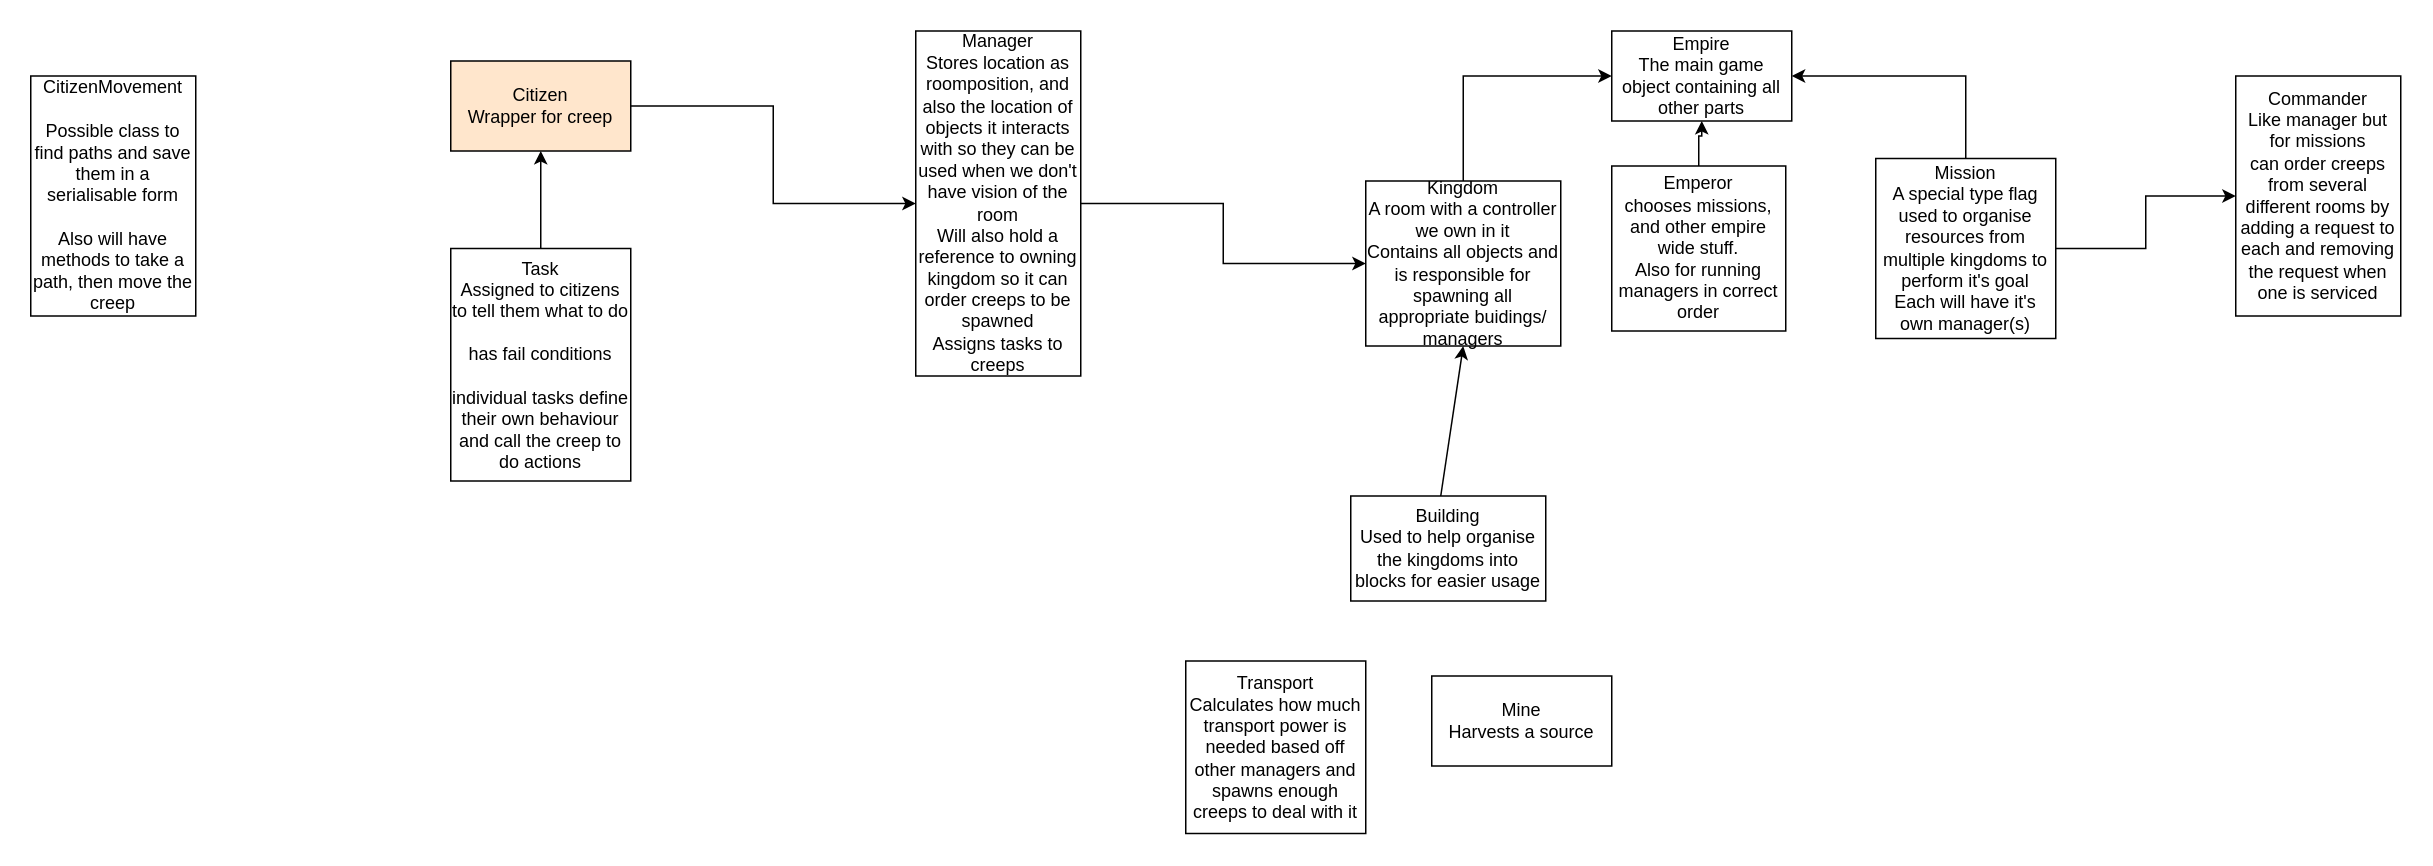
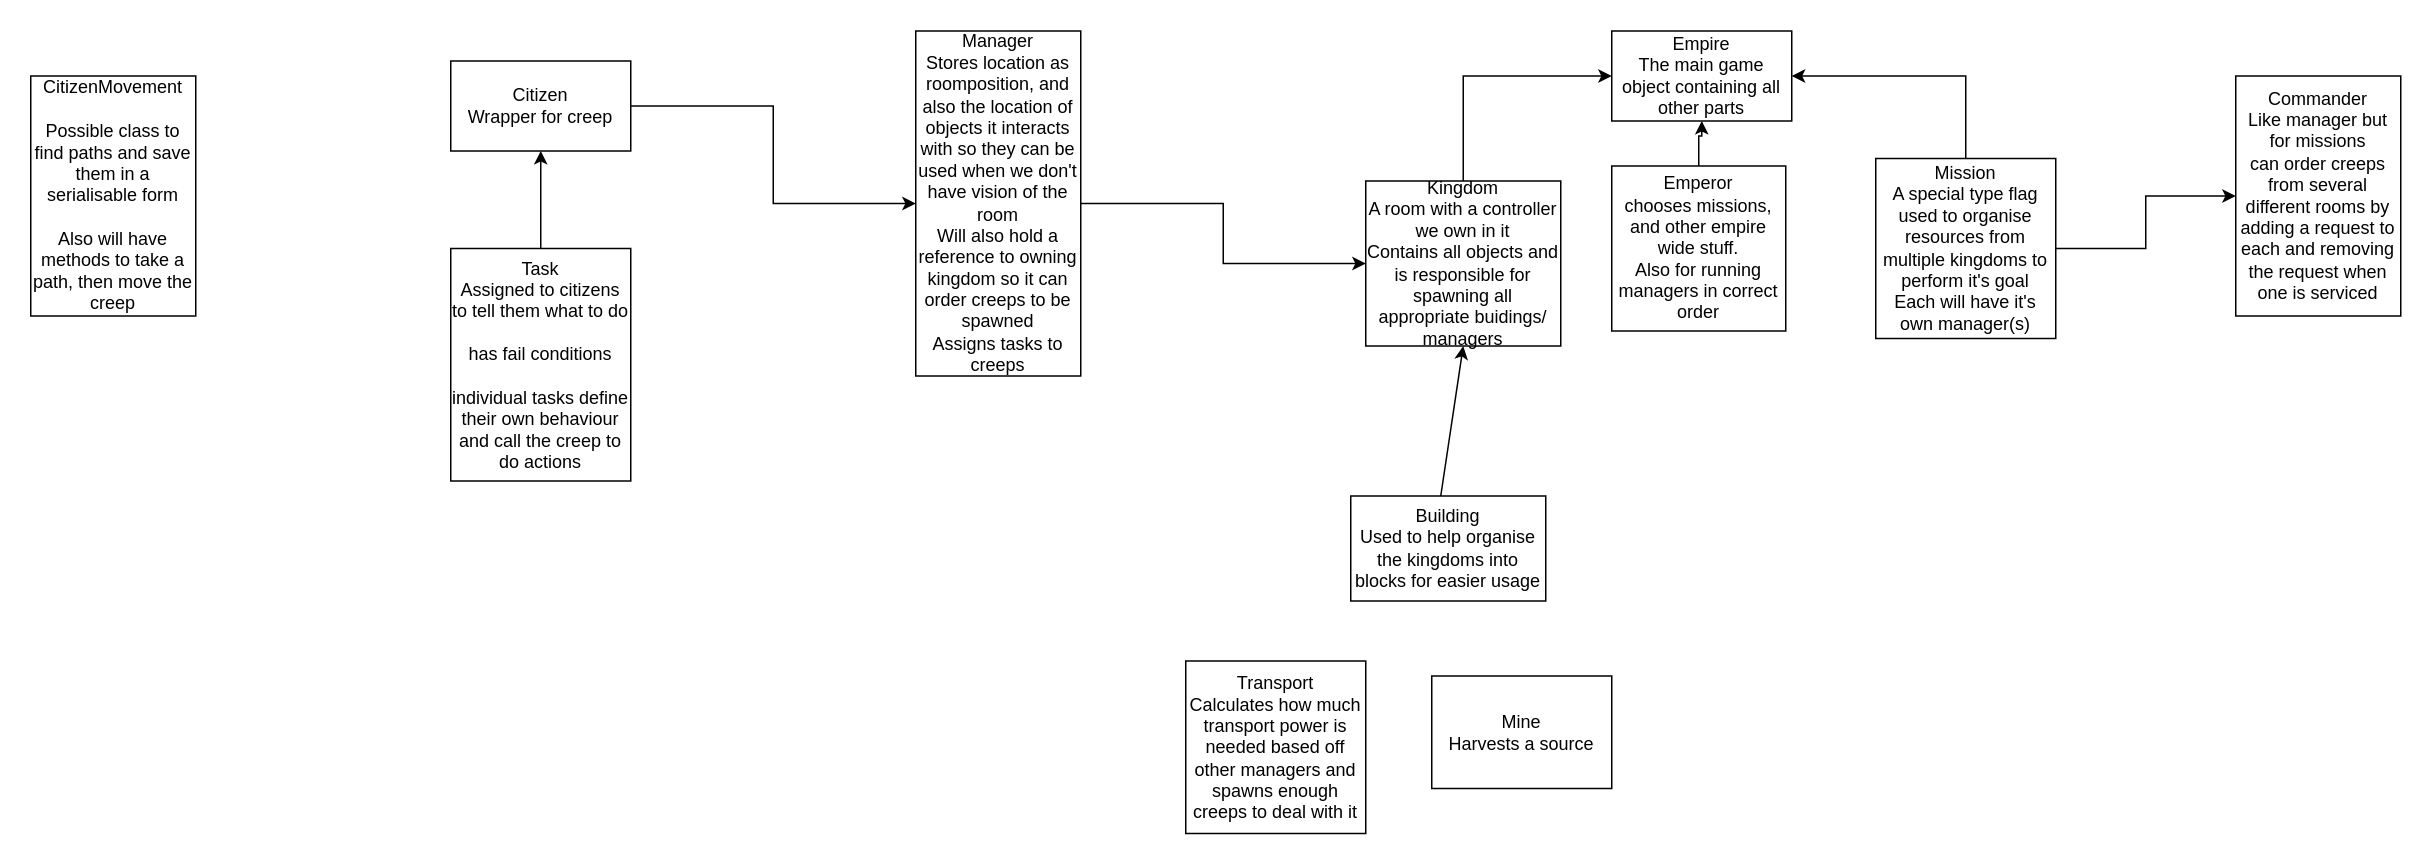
(541, 106) -> (541, 106)
(1522, 721) -> (1522, 732)
